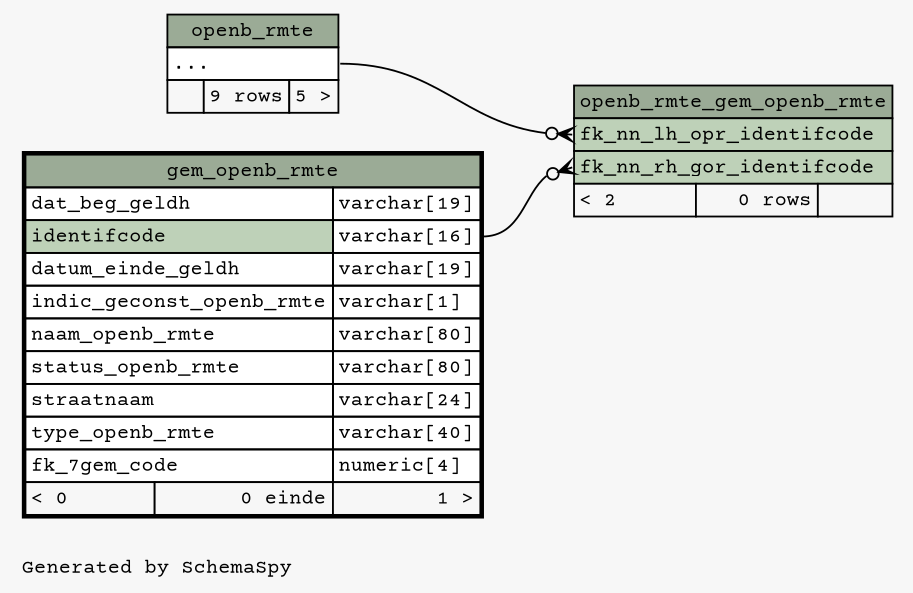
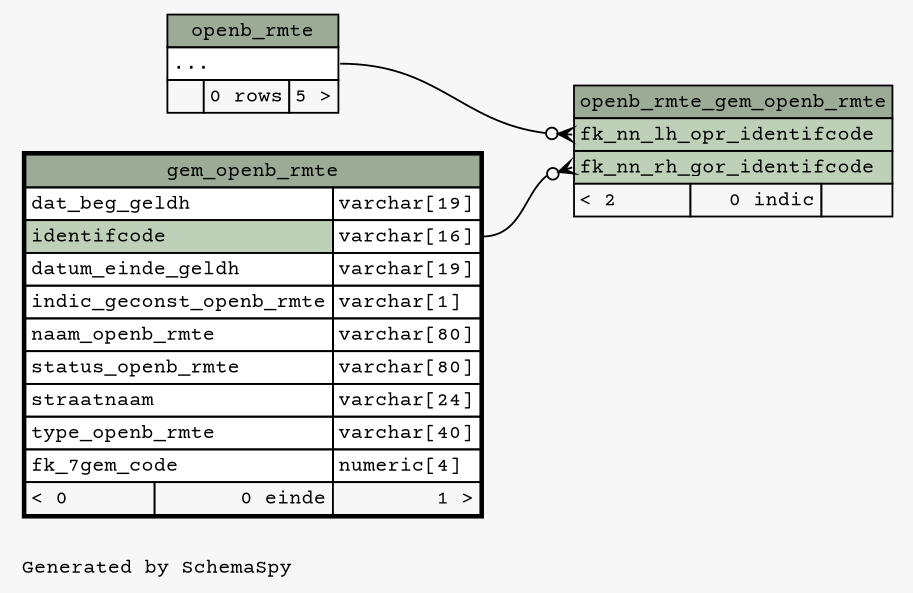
(247, 96) -> (247, 96)
(775, 199) -> (772, 199)
